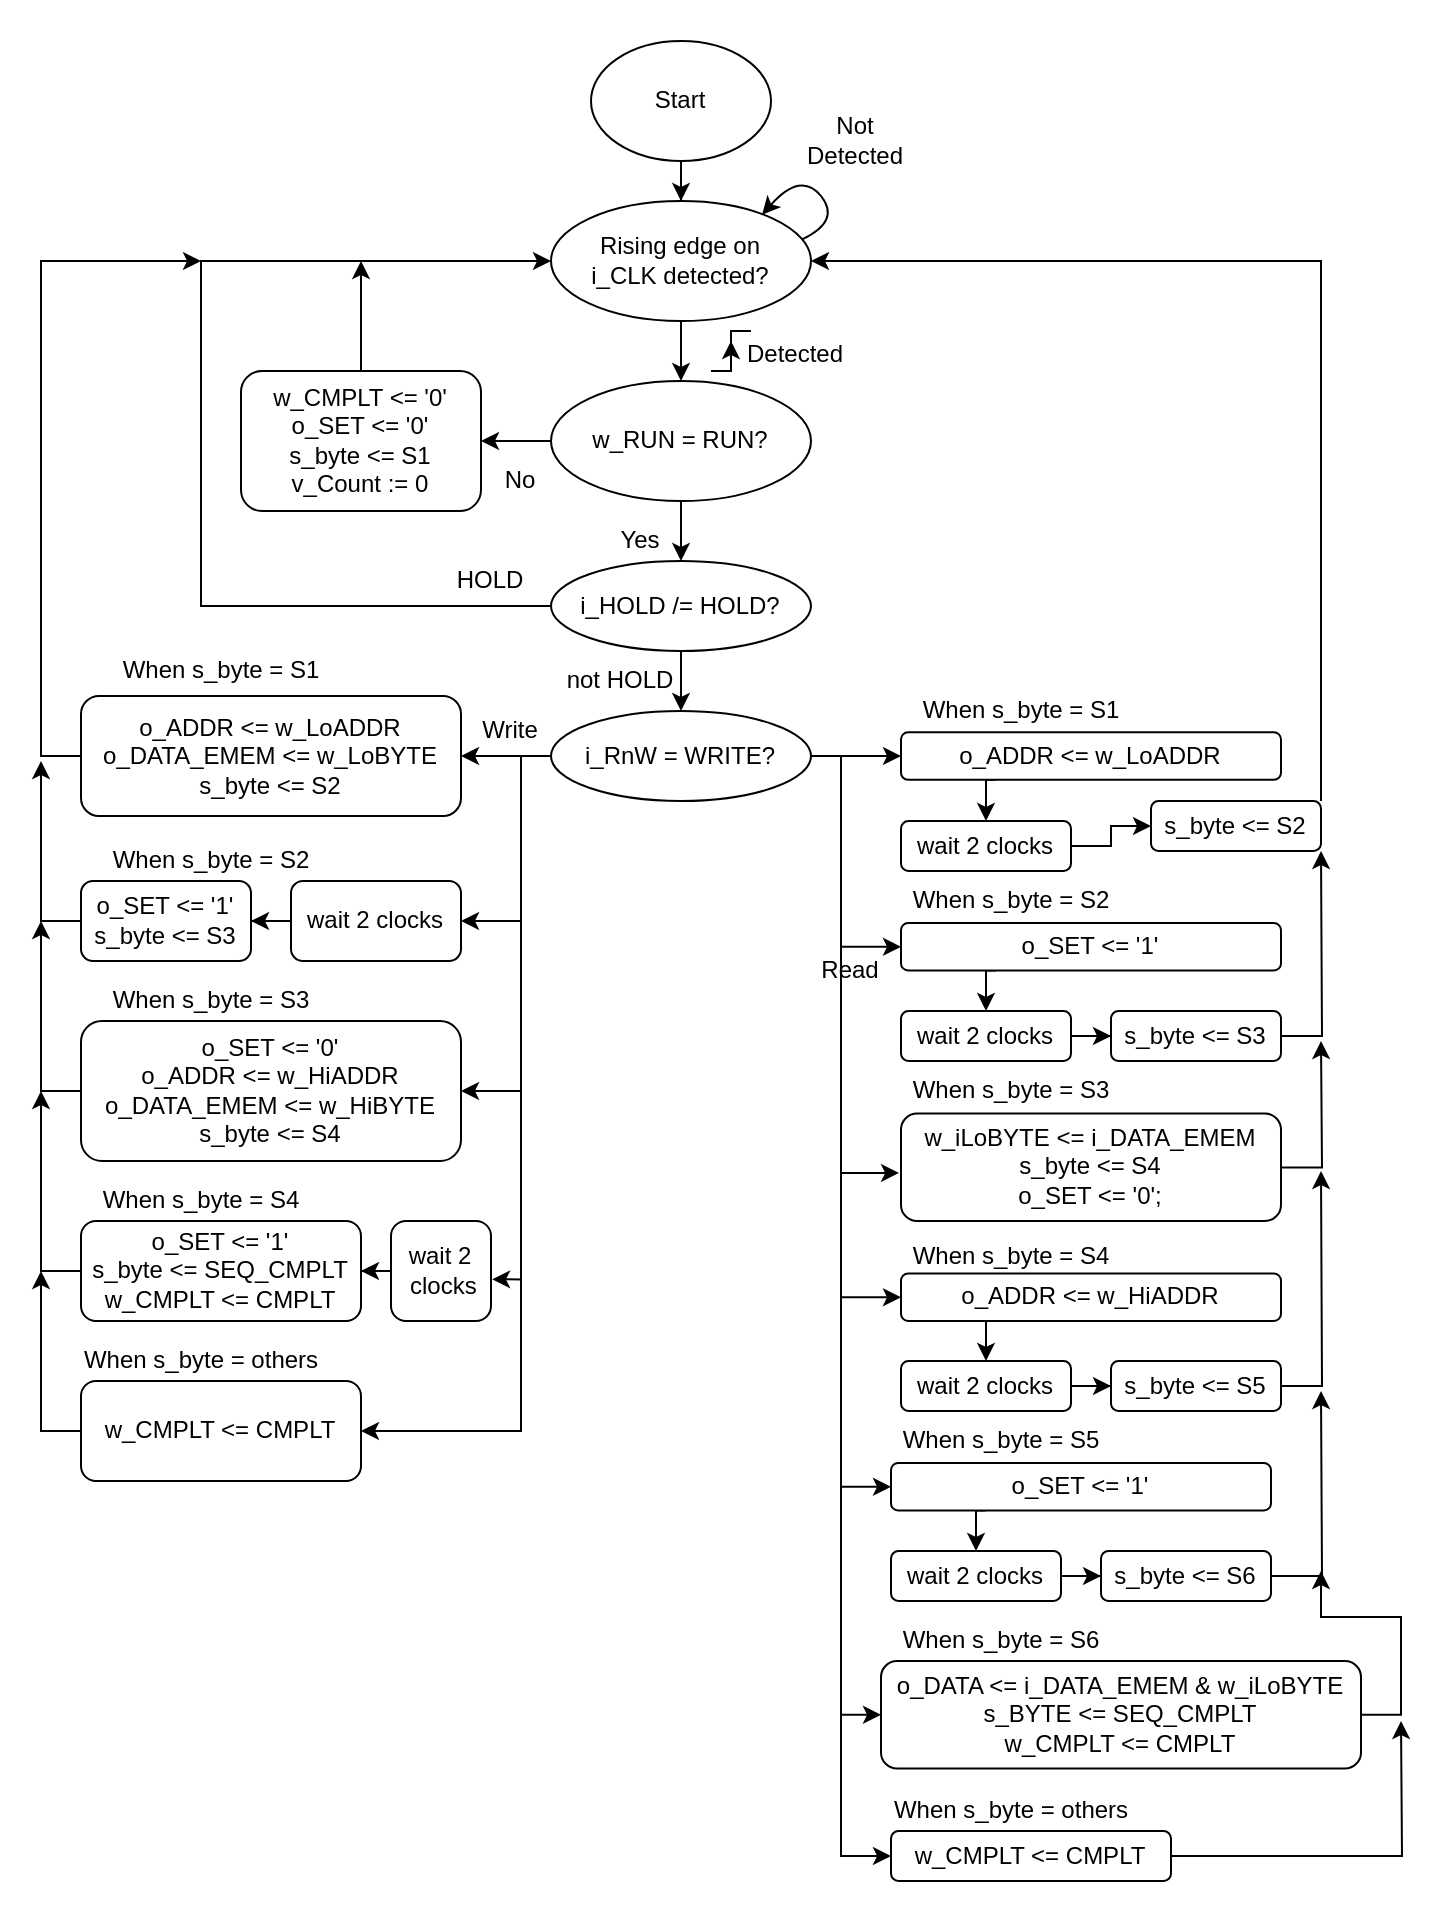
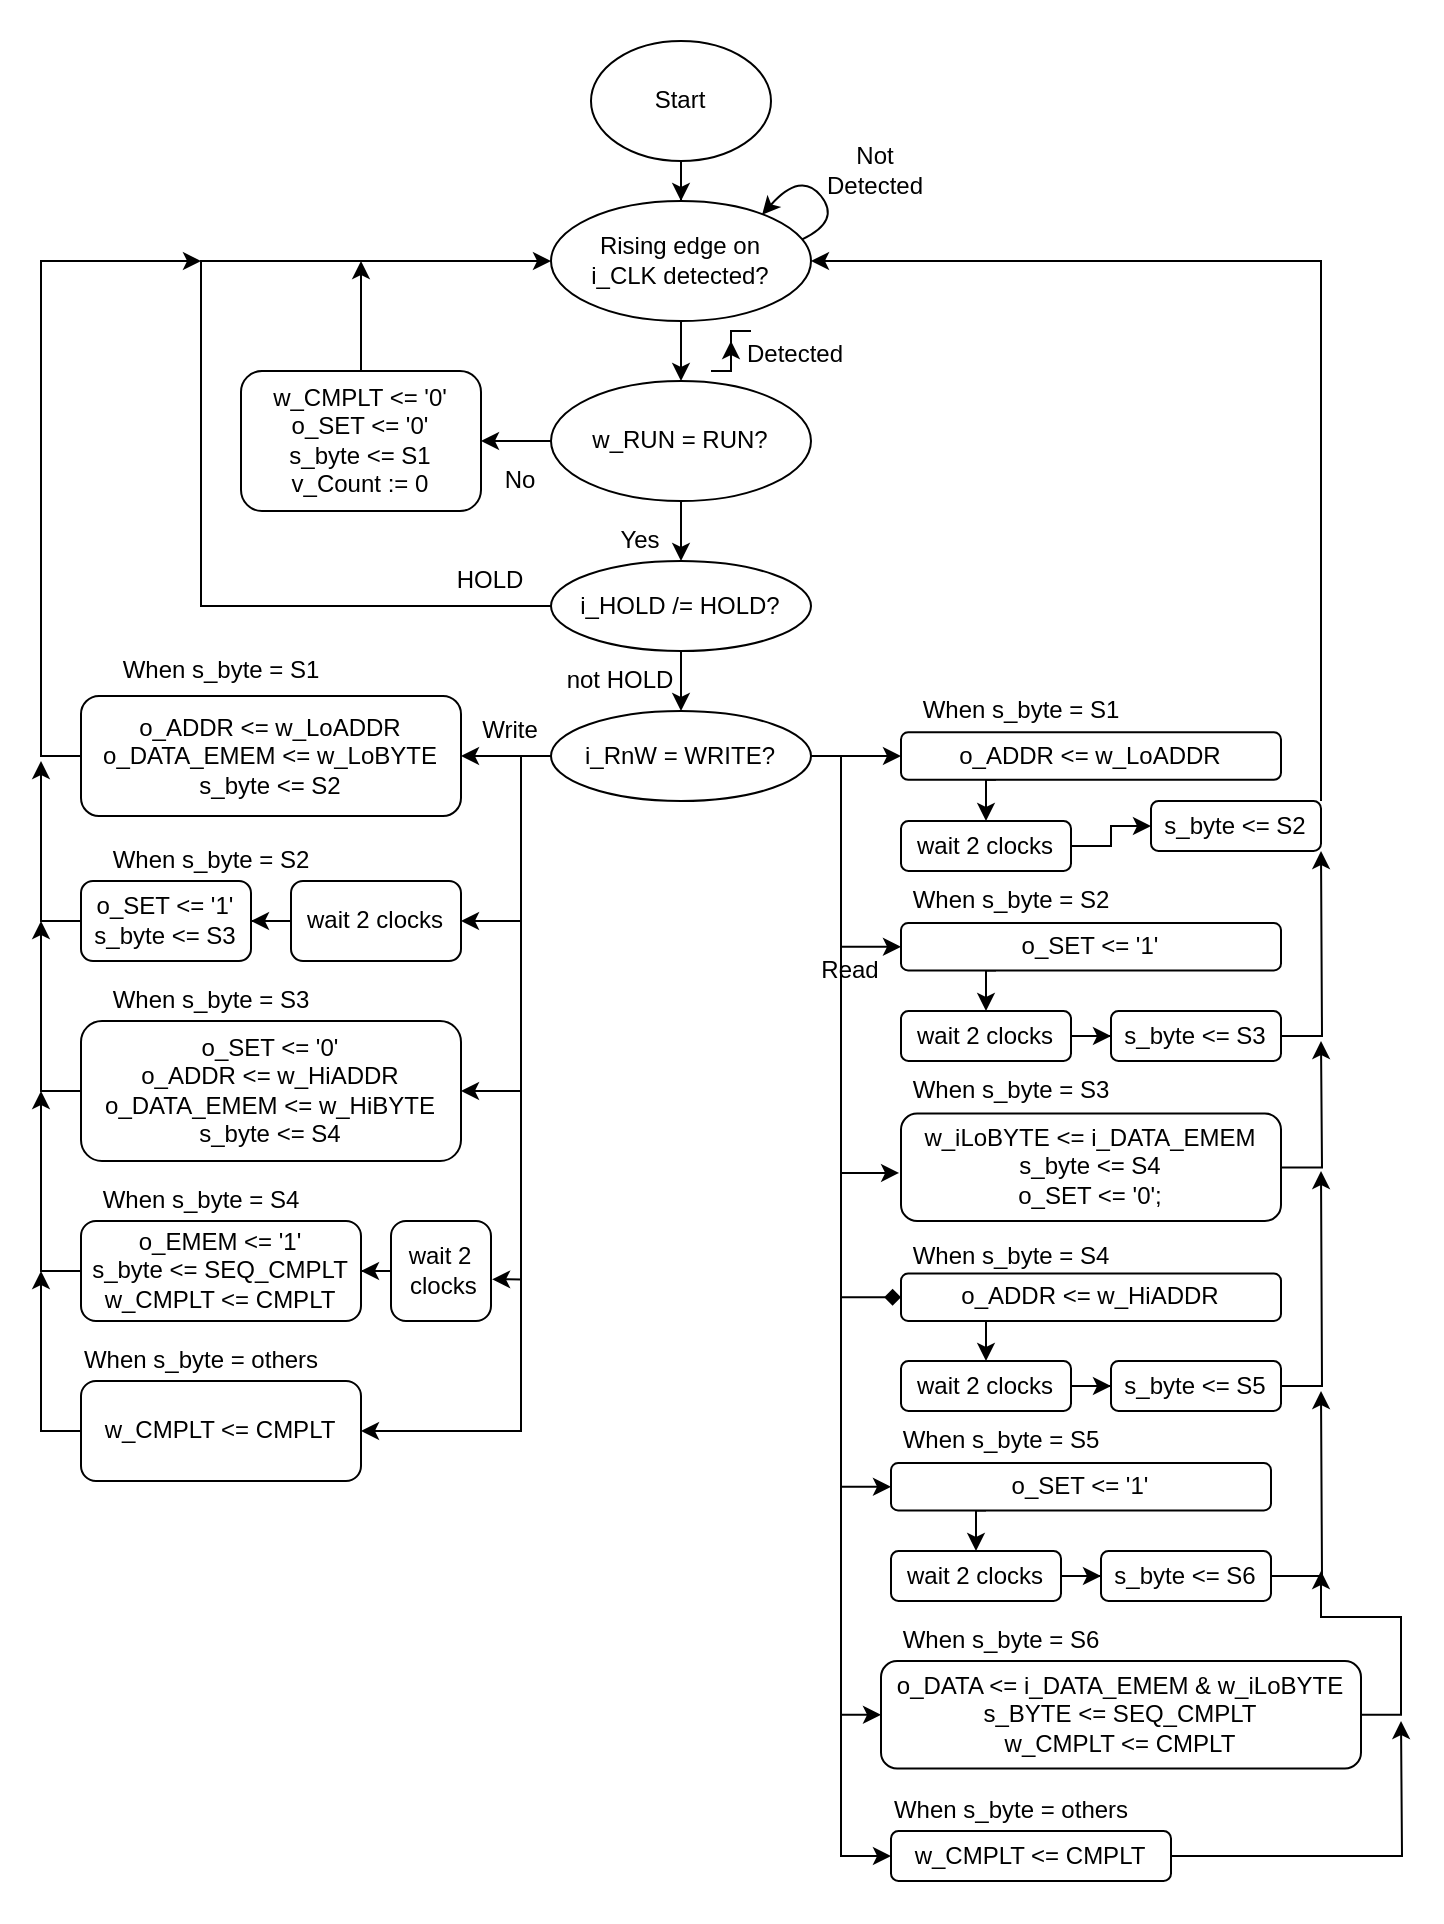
(856, 141) -> (876, 171)
(221, 1271) -> (221, 1271)
(885, 1297) -> (884, 1297)
